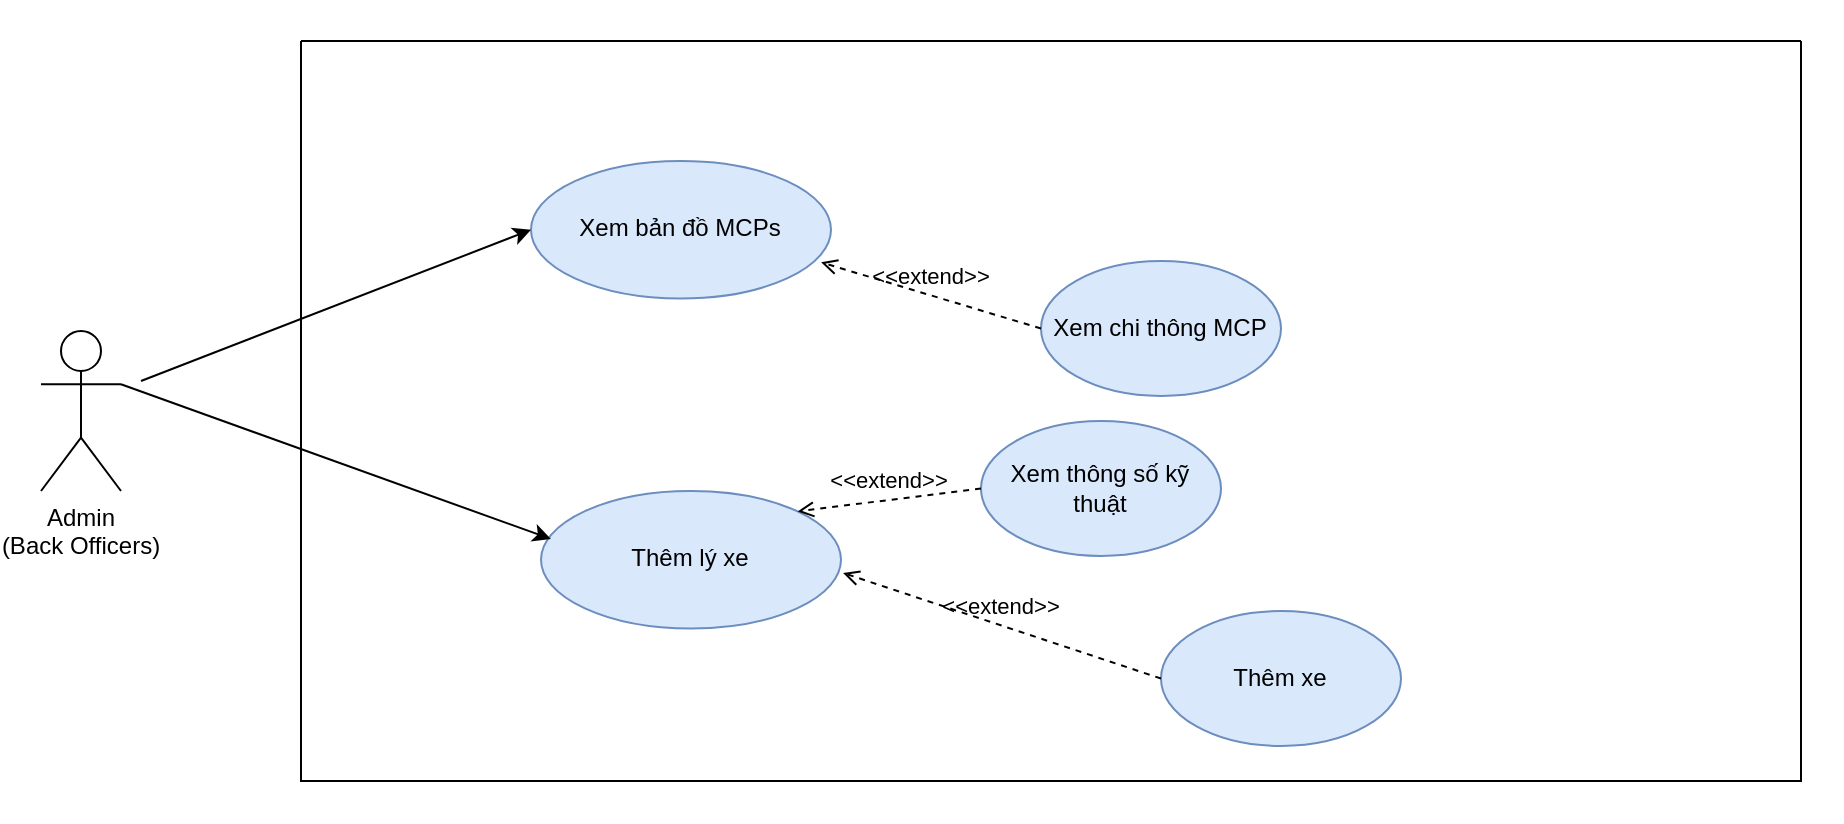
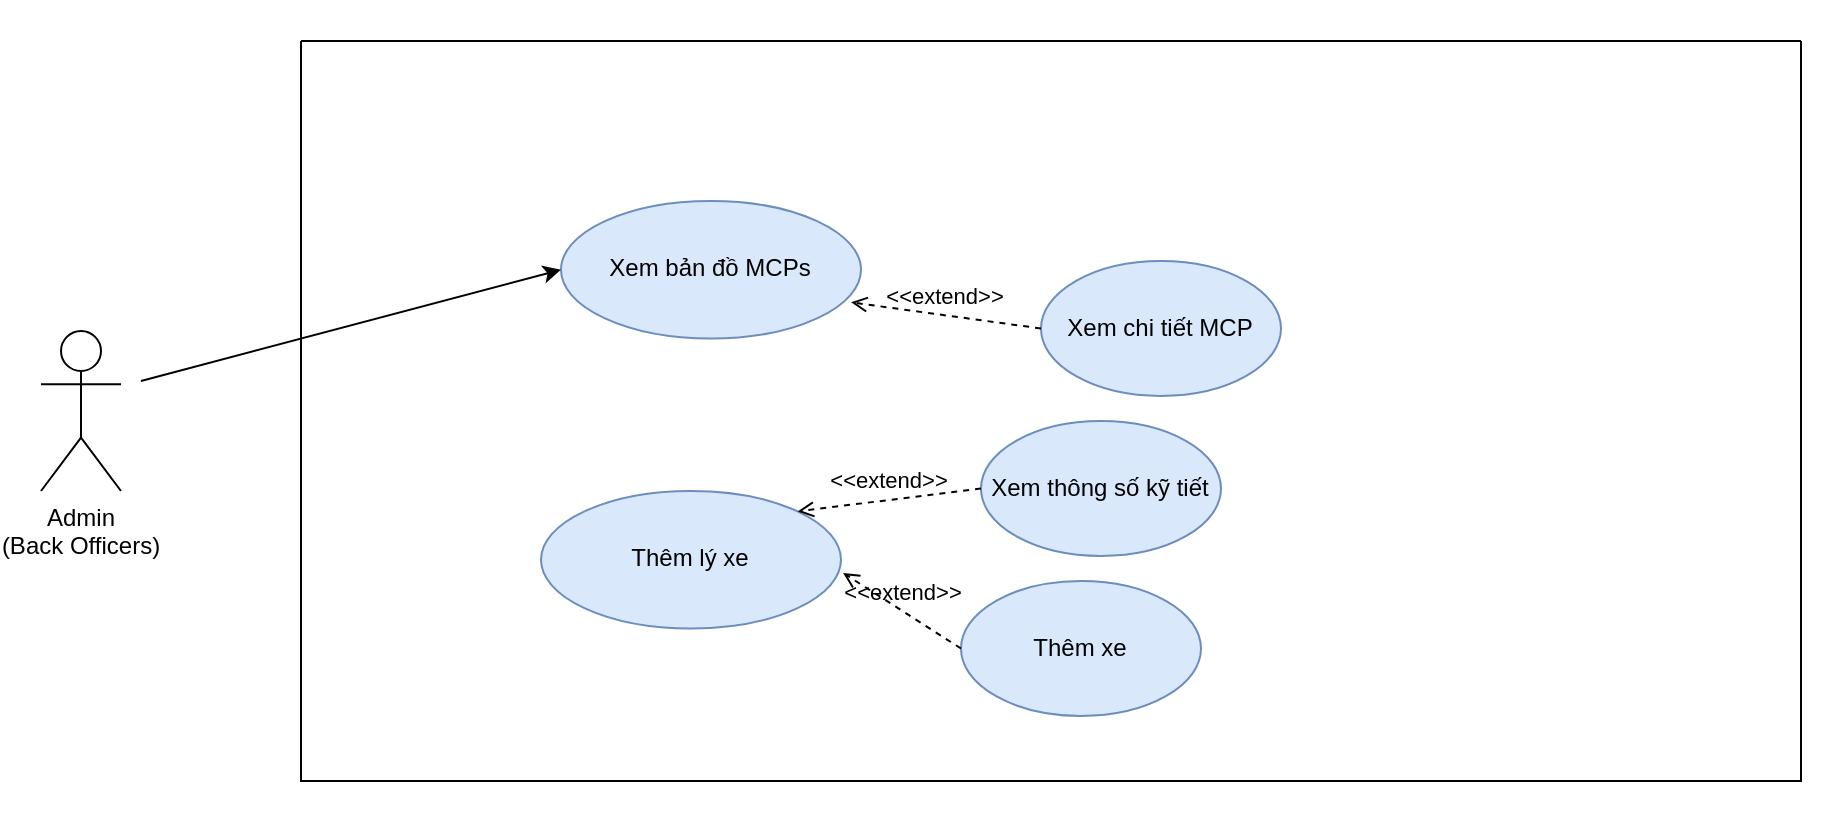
(681, 230) -> (711, 270)
(1161, 329) -> (1161, 329)
(331, 460) -> none
(1101, 489) -> (1101, 489)
(1281, 679) -> (1081, 649)
